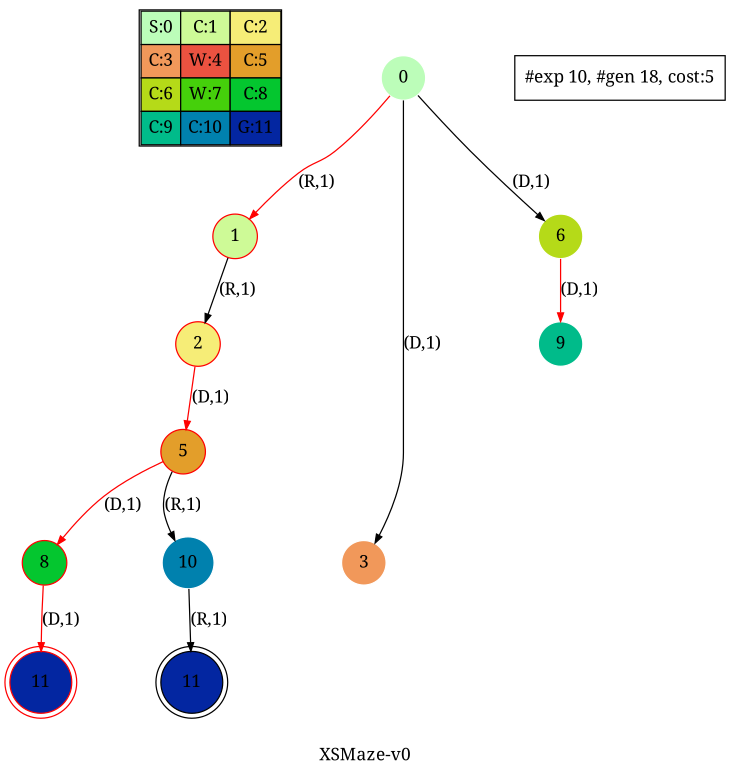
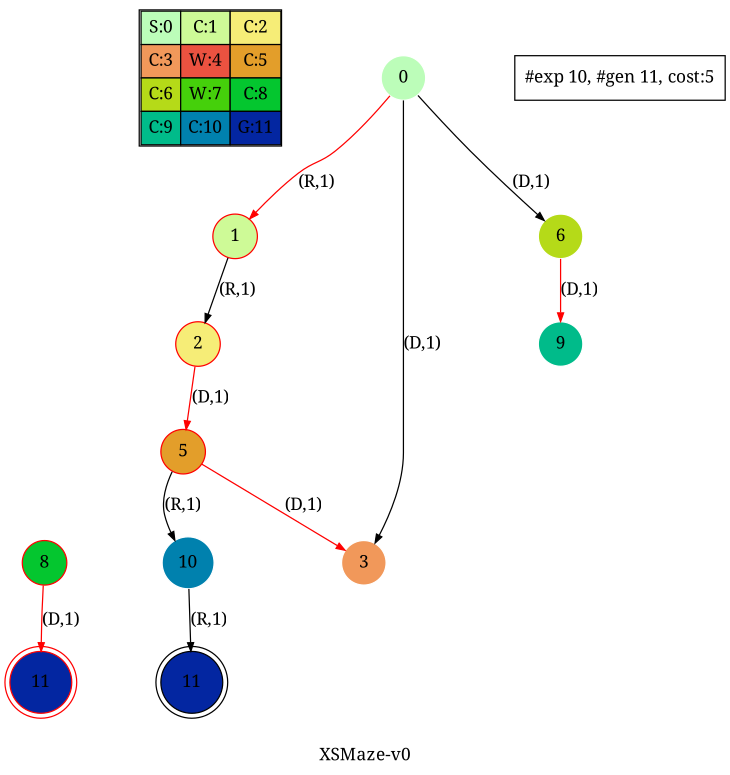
(620, 78) -> (620, 78)
(108, 493) -> (269, 505)
